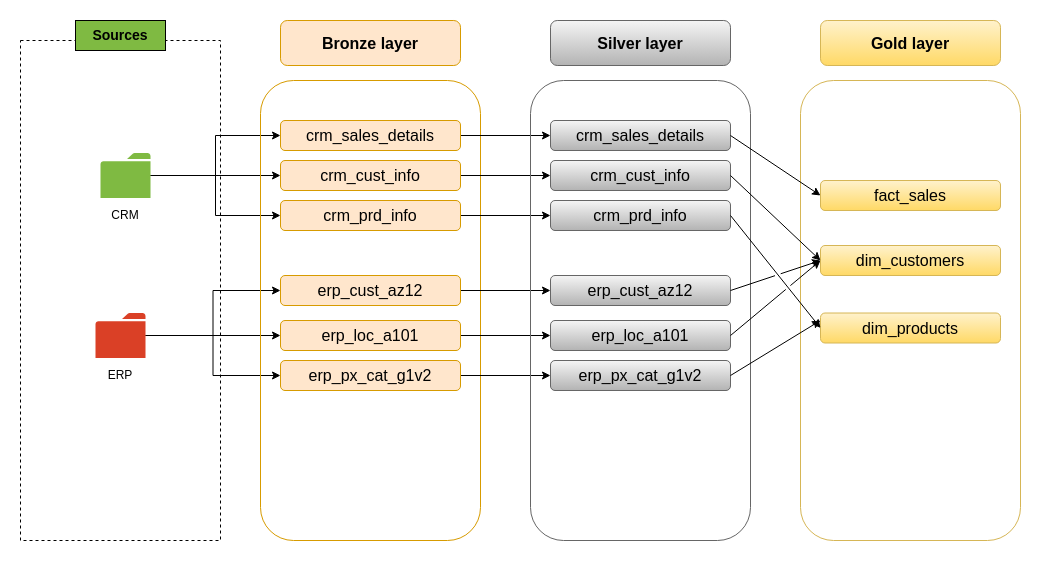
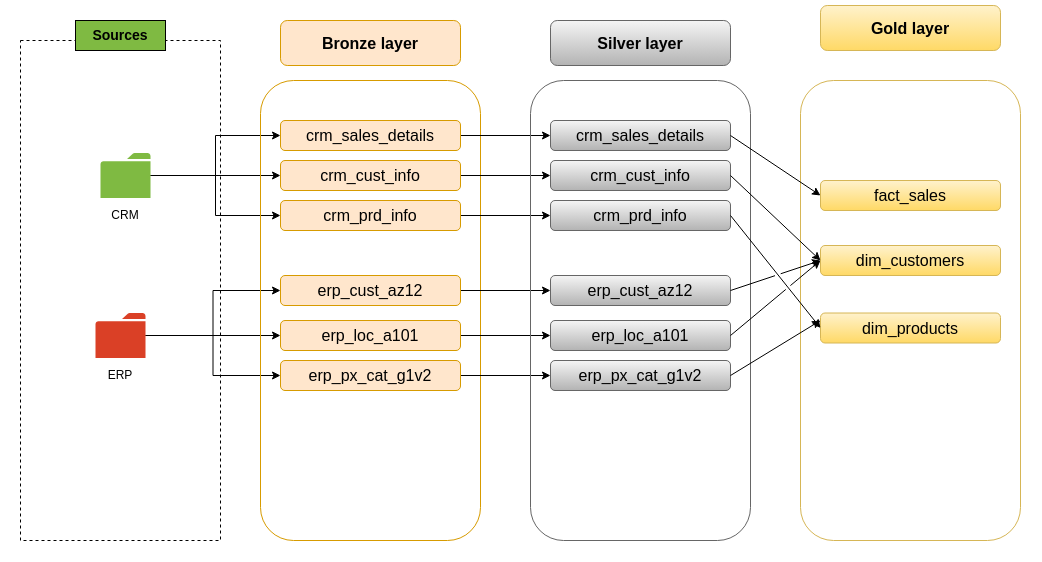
(911, 43) -> (911, 28)
